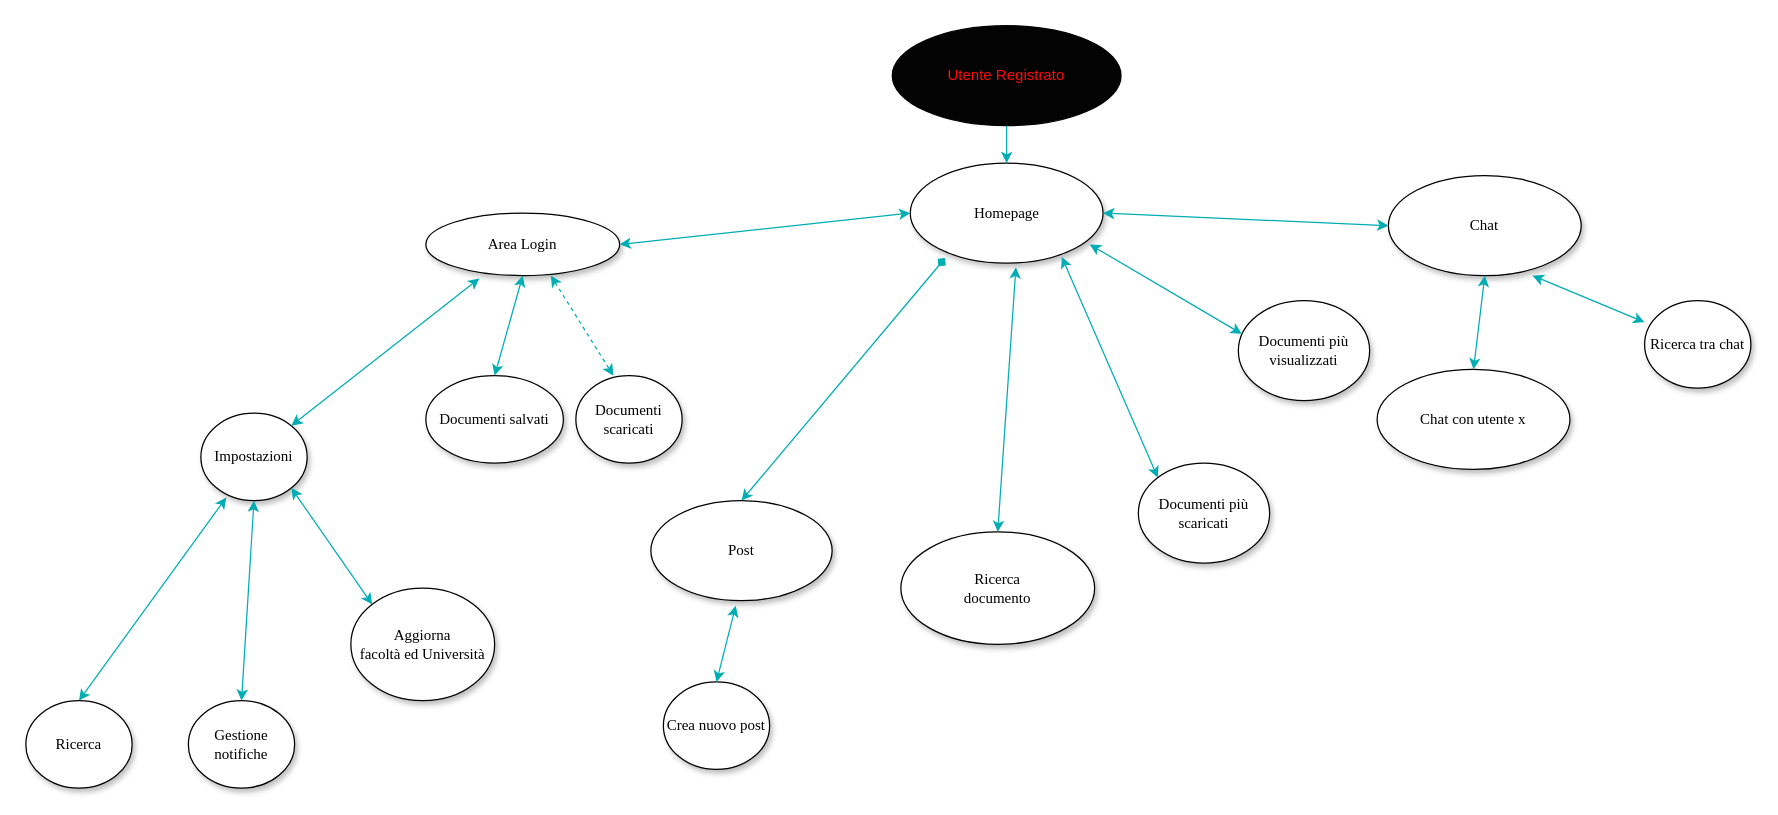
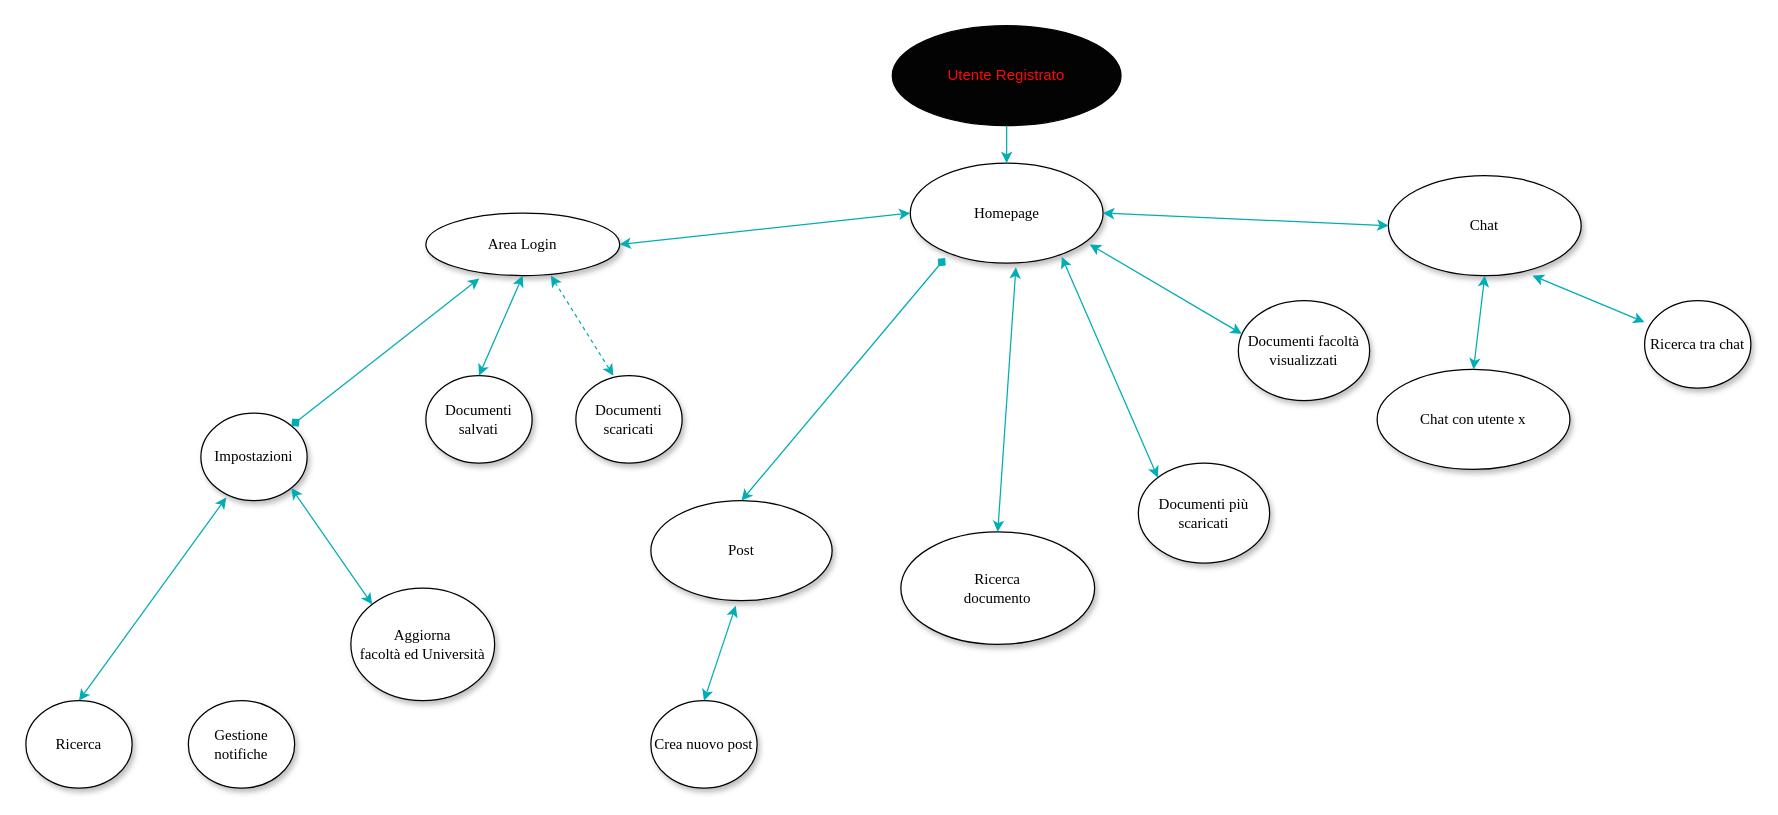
(1304, 351) -> (1304, 351)
(494, 419) -> (479, 419)
(299, 420) -> (299, 419)
(248, 601) -> none
(716, 726) -> (704, 744)
